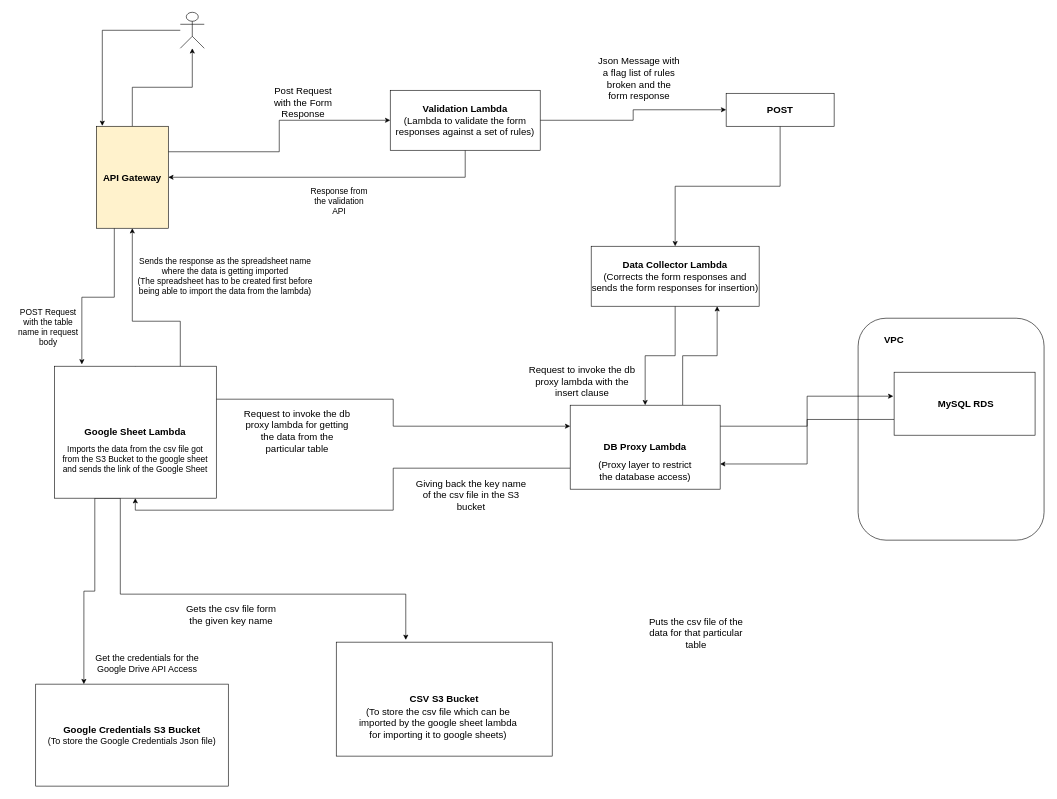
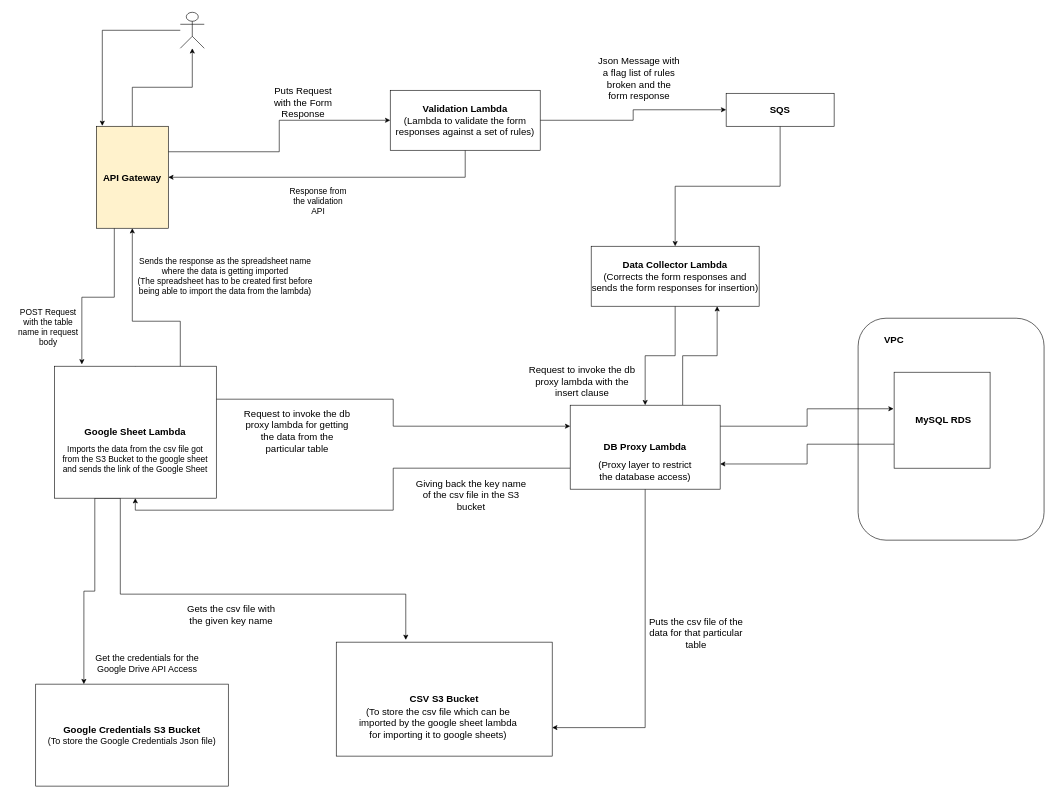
(303, 102) -> (303, 102)
(780, 110) -> (780, 110)
(339, 201) -> (318, 201)
(965, 404) -> (942, 420)
(231, 615) -> (231, 615)
none -> (602, 728)
